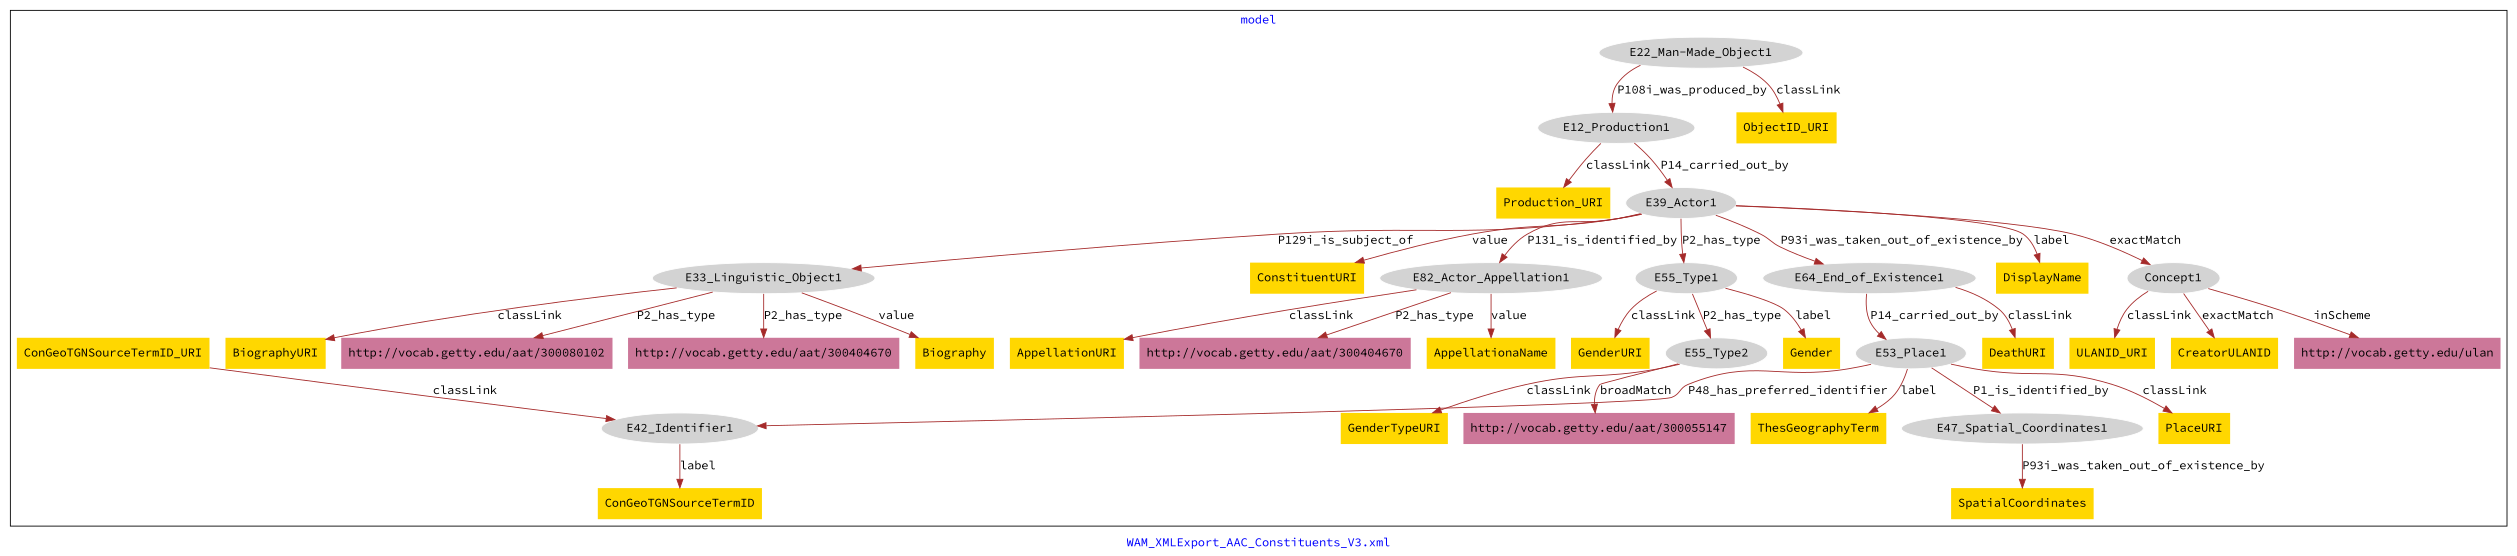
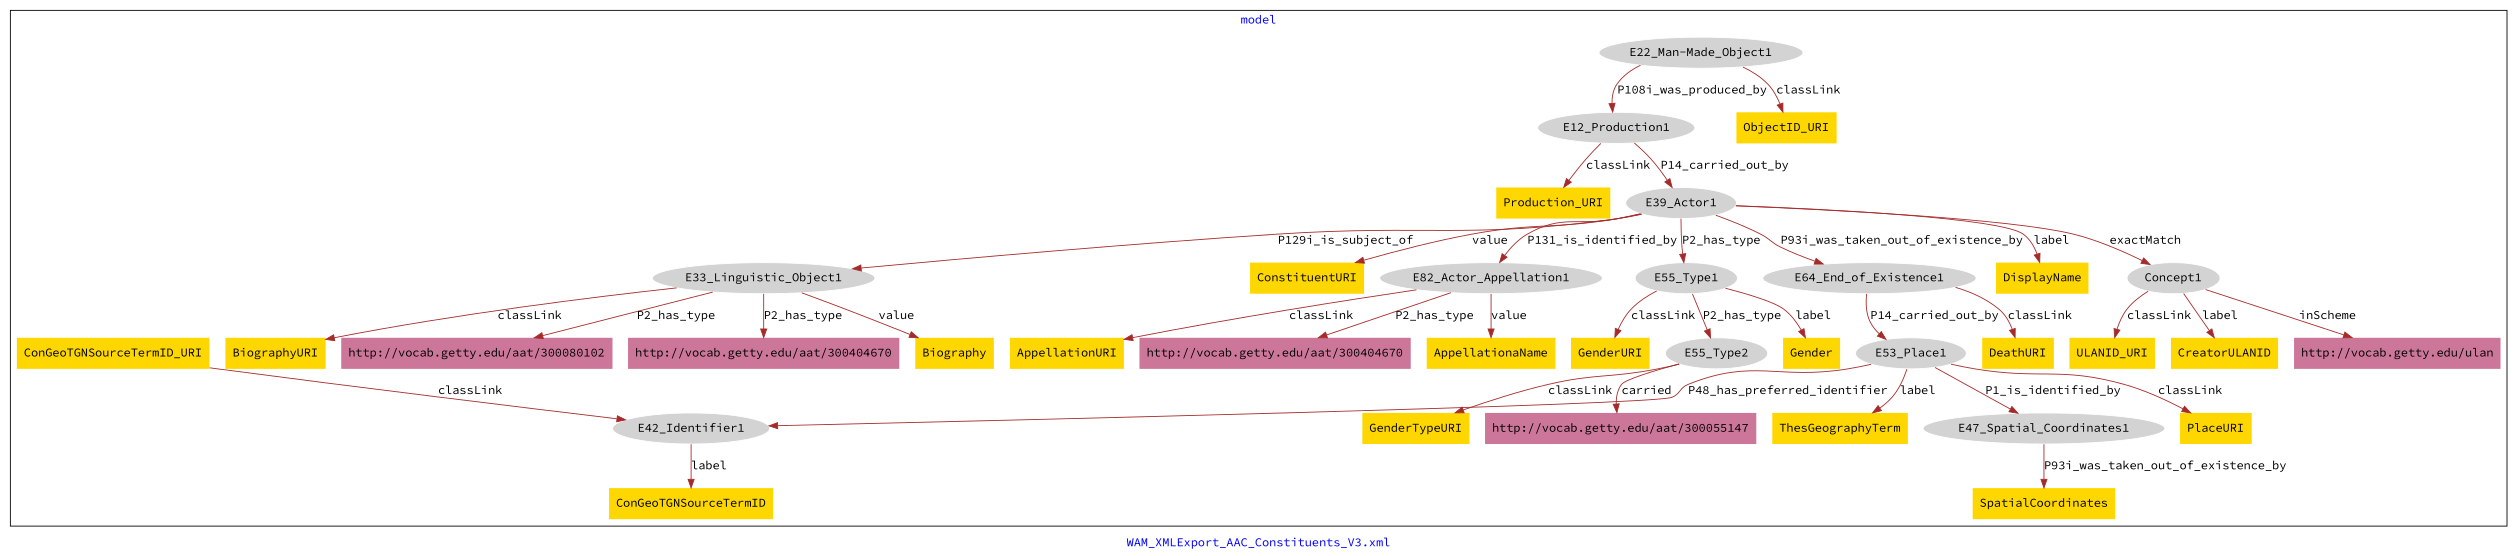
(2238, 316) -> (2220, 316)
(1636, 391) -> (1647, 391)
